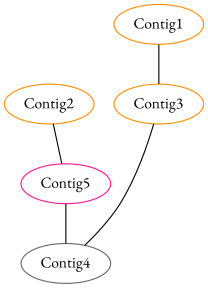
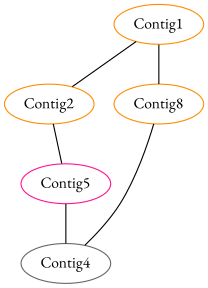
none -> (104, 64)
(159, 104) -> (159, 104)
